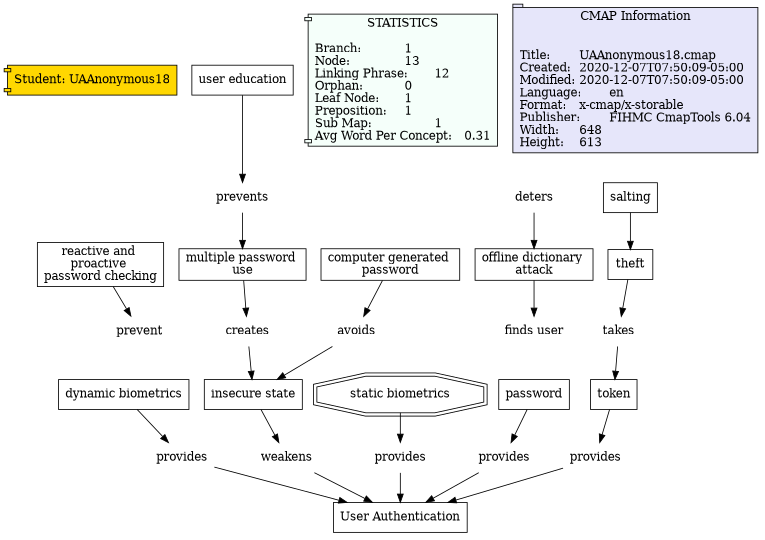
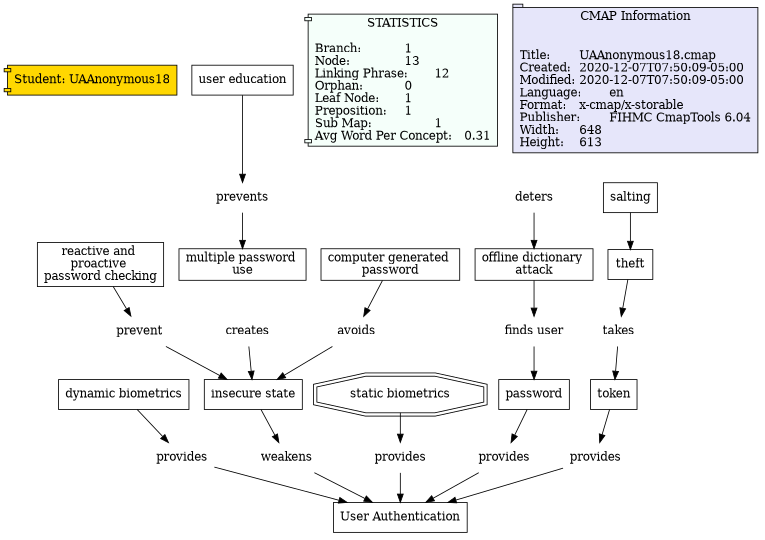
(245, 294) -> none
none -> (534, 359)
none -> (193, 361)
